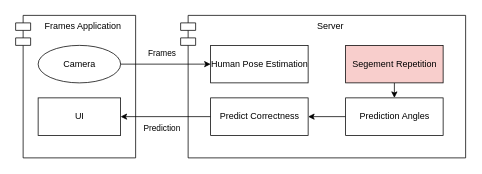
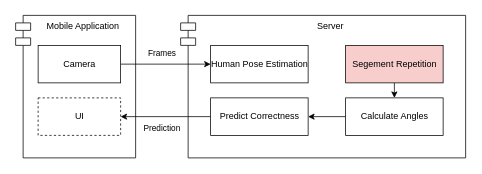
(83, 26) -> (83, 26)
(79, 64) -> (79, 64)
(79, 117) -> (79, 117)
(395, 117) -> (395, 117)
